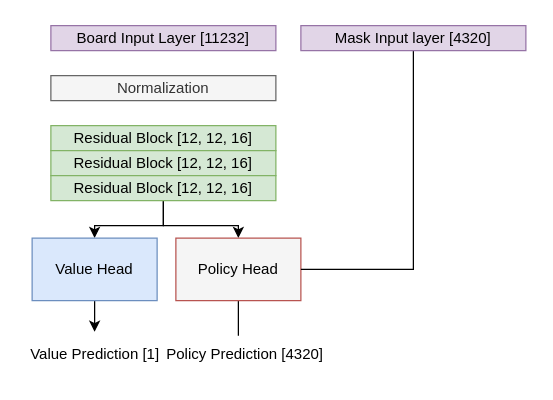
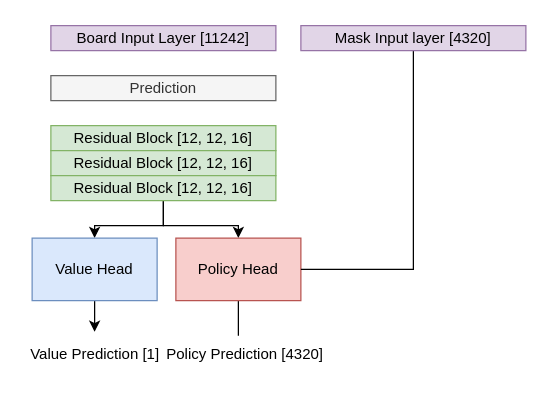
(163, 38) -> (163, 38)
(163, 88) -> (163, 88)
(238, 269) -> (238, 269)
